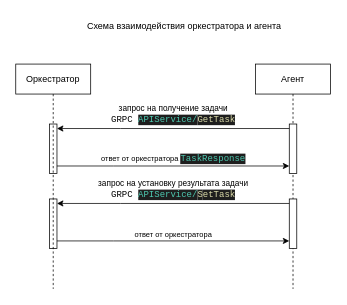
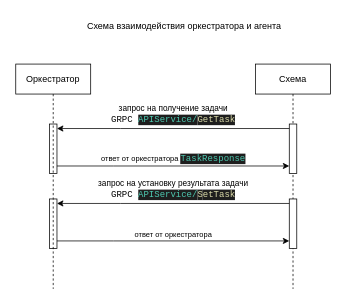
(293, 79) -> (293, 79)
